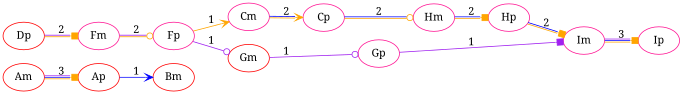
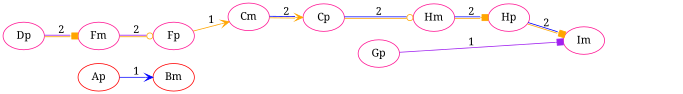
(24, 36) -> (24, 36)
(659, 41) -> none
(249, 58) -> none
(24, 77) -> none
